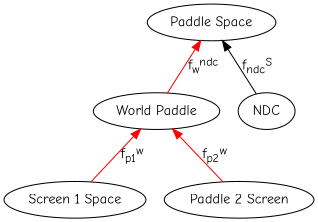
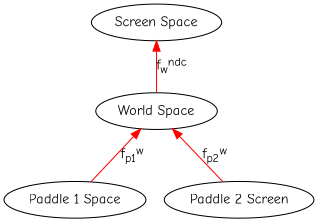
(212, 22) -> (157, 22)
(157, 111) -> (157, 111)
(267, 111) -> none
(75, 200) -> (75, 200)
